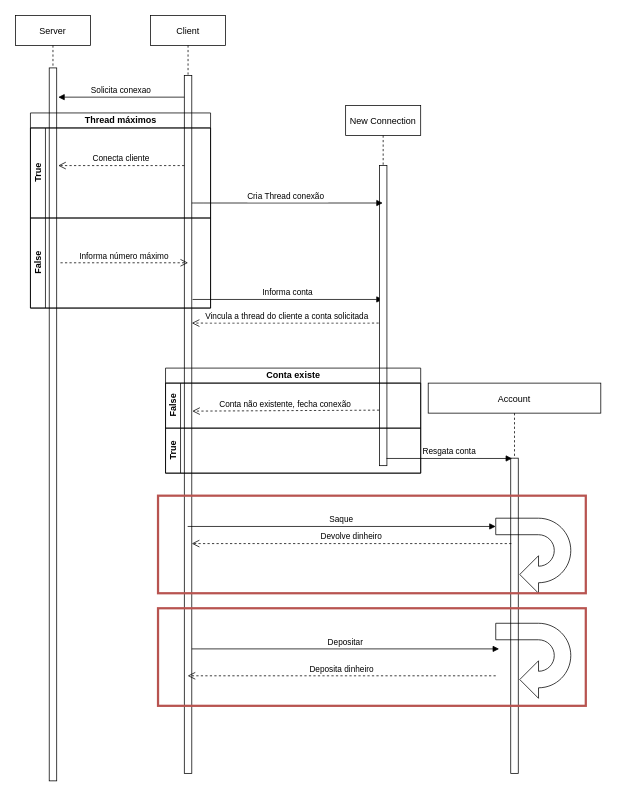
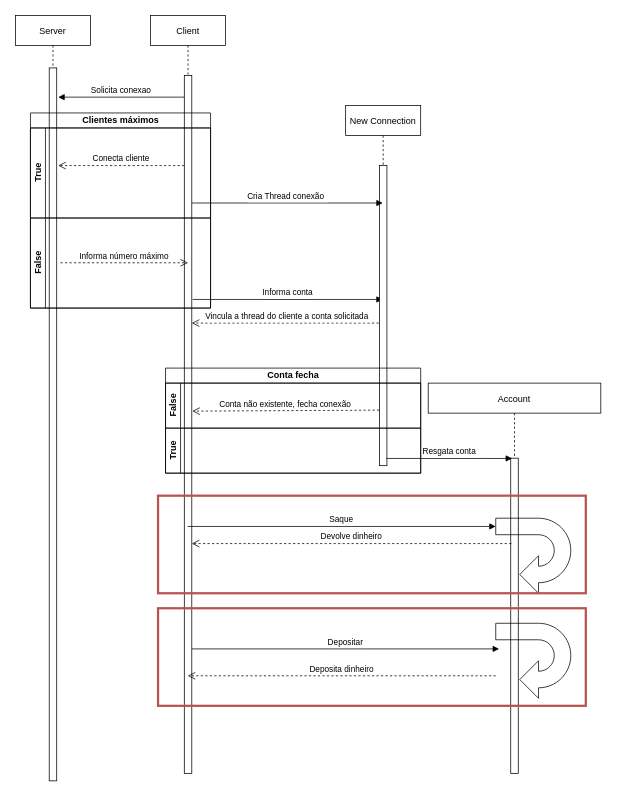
(121, 120) -> (121, 120)
(293, 375) -> (293, 375)
